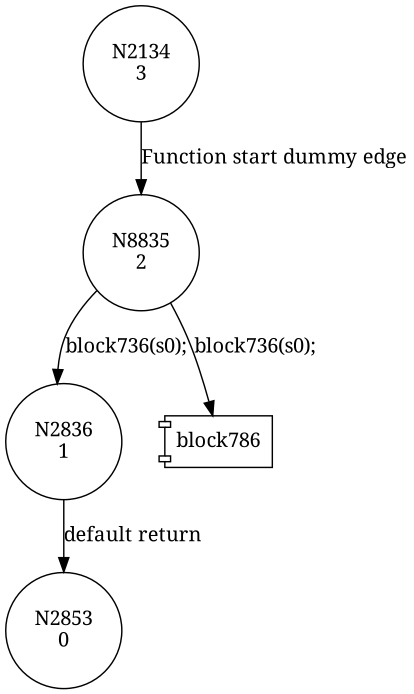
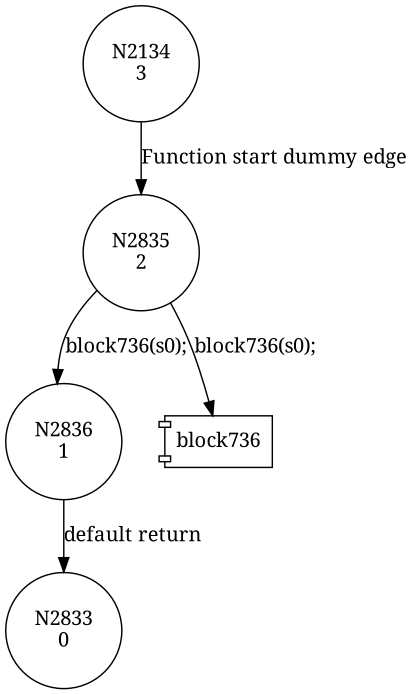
(141, 253) -> (141, 253)
(219, 442) -> (219, 442)
(64, 631) -> (64, 631)
